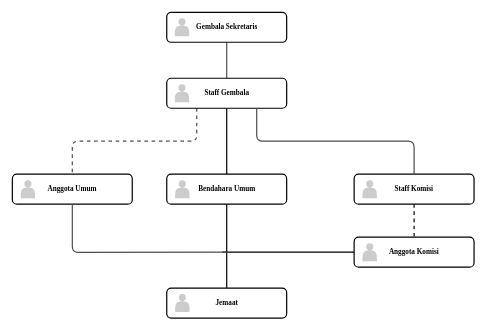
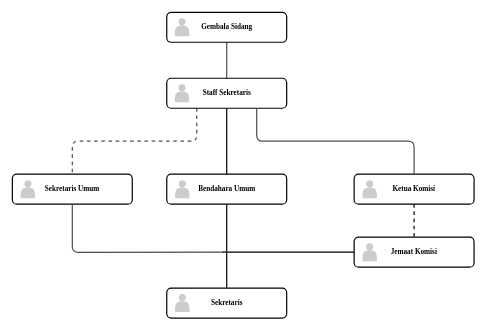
(227, 27) -> (227, 27)
(227, 93) -> (227, 93)
(72, 189) -> (72, 189)
(414, 189) -> (414, 189)
(414, 252) -> (414, 252)
(227, 303) -> (227, 303)
